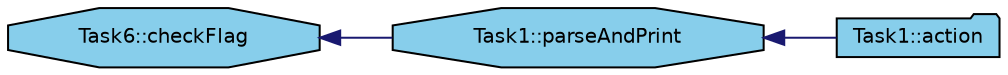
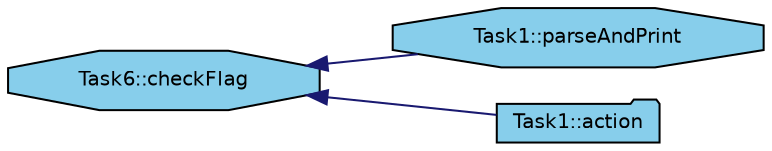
(810, 38) -> (412, 106)
